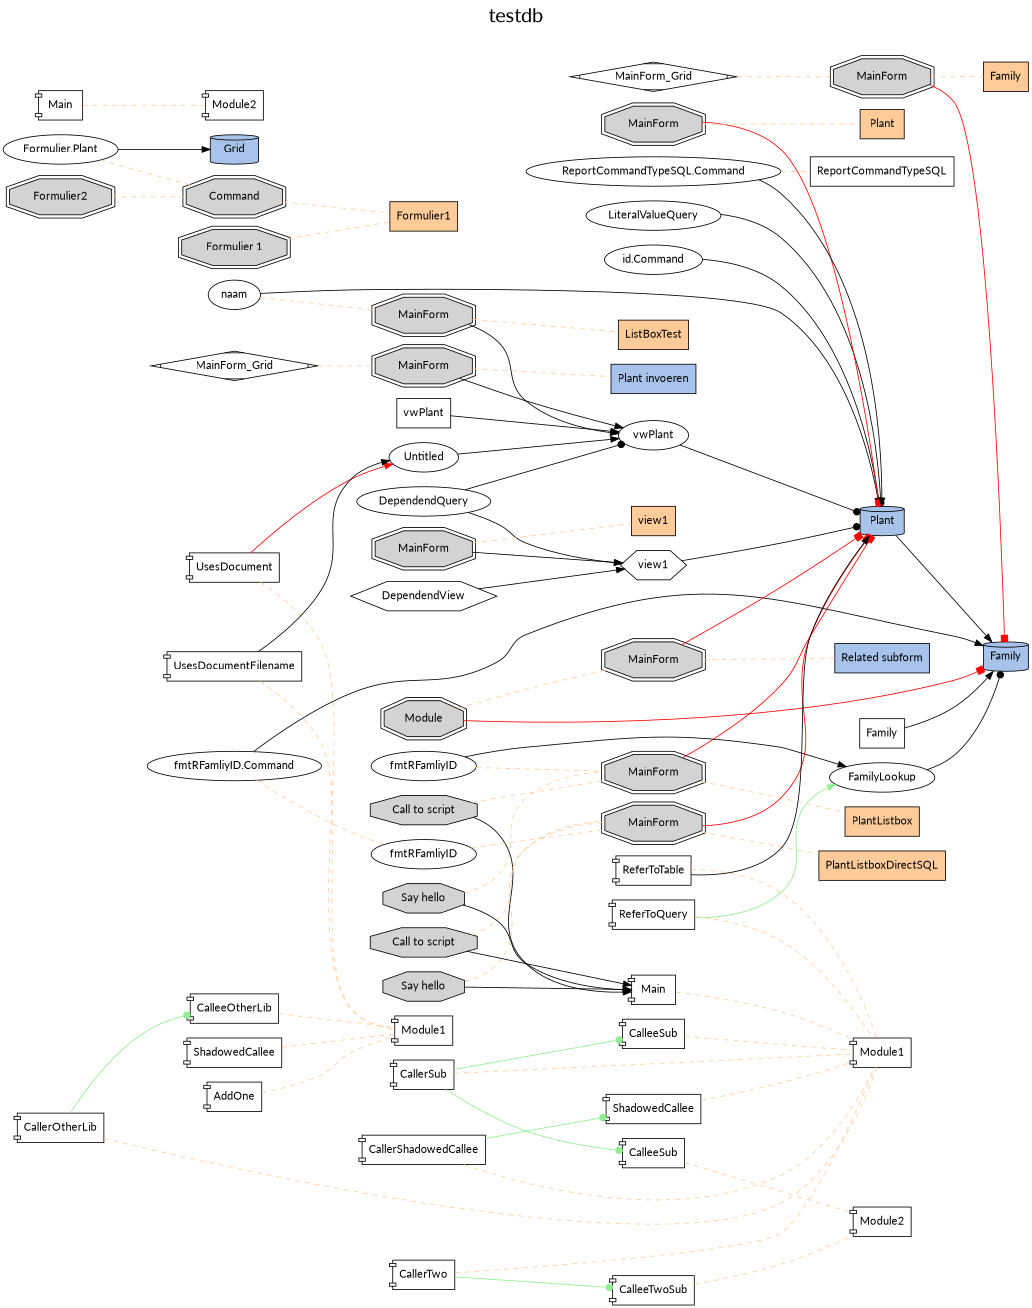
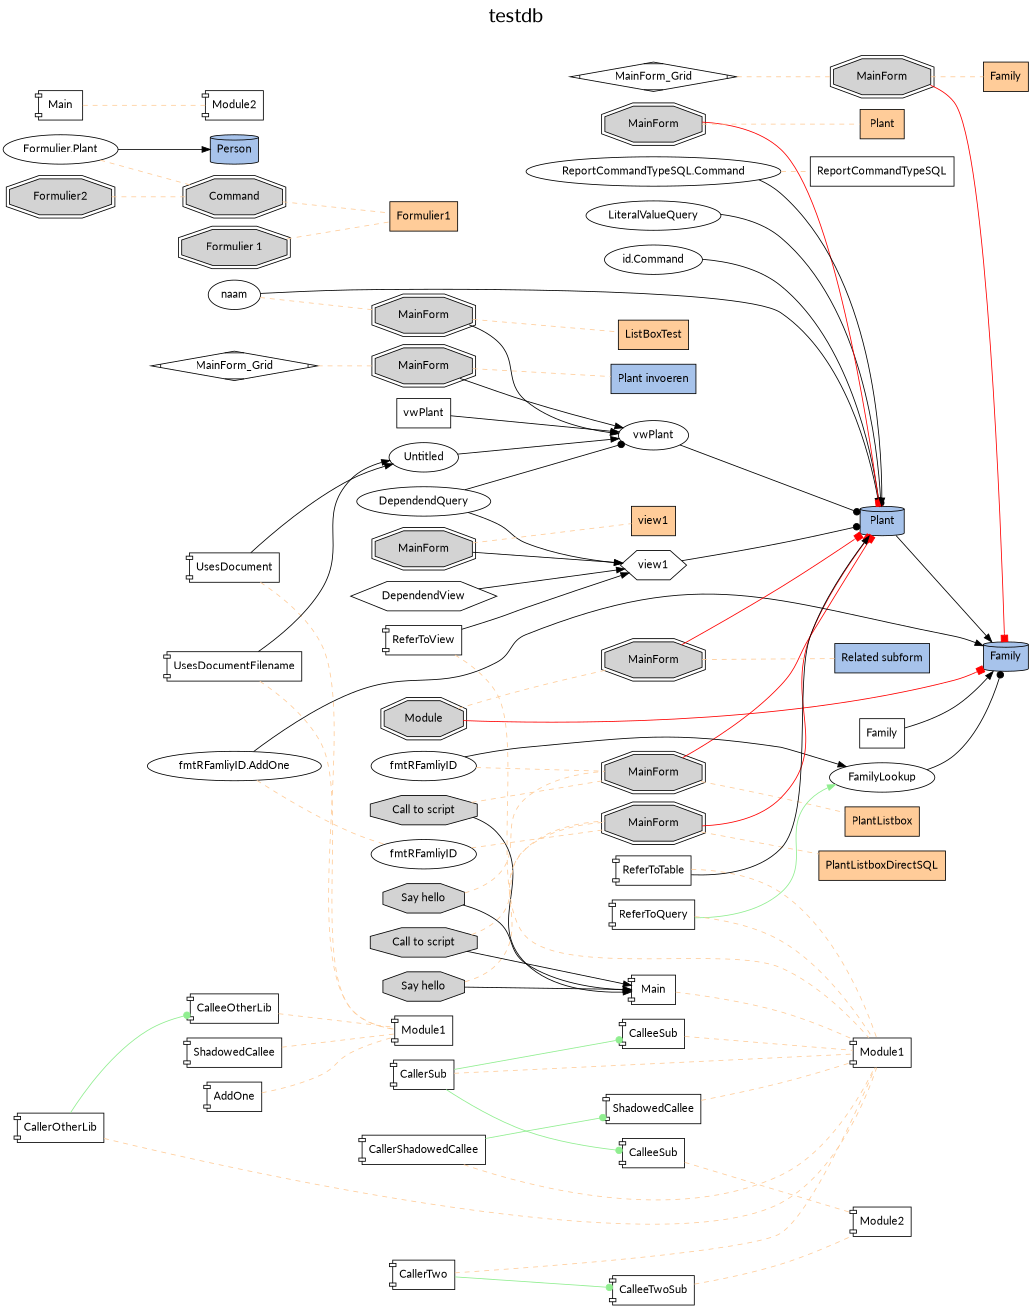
(234, 149) -> (234, 149)
(313, 502) -> (313, 502)
none -> (424, 640)
(234, 766) -> (234, 766)
